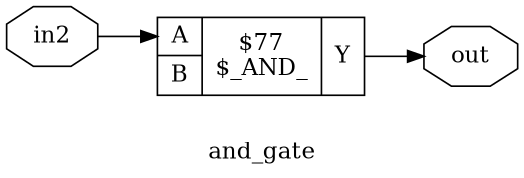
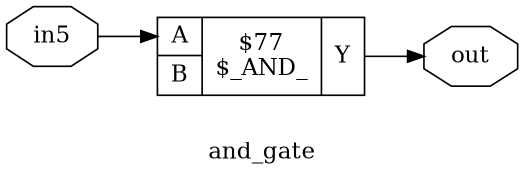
(52, 36) -> (52, 36)
